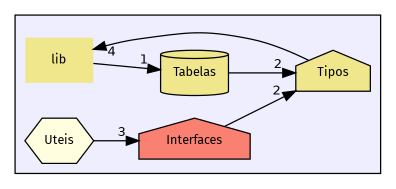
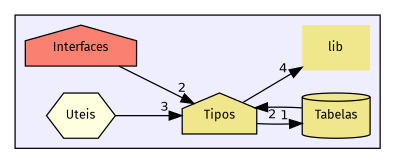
(121, 66) -> (273, 124)
(110, 141) -> (142, 116)
